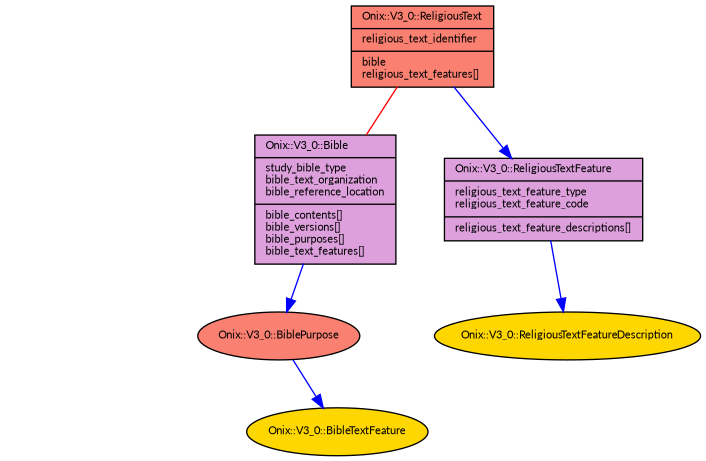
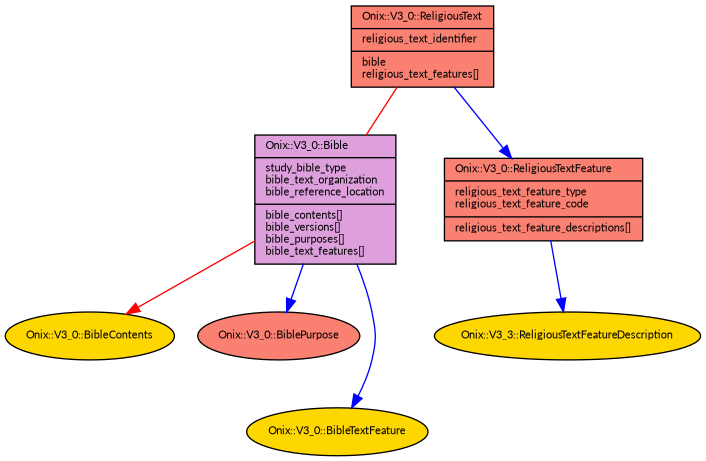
(544, 200) -> (544, 200)
none -> (90, 336)
(568, 336) -> (568, 336)
(304, 378) -> (375, 330)
